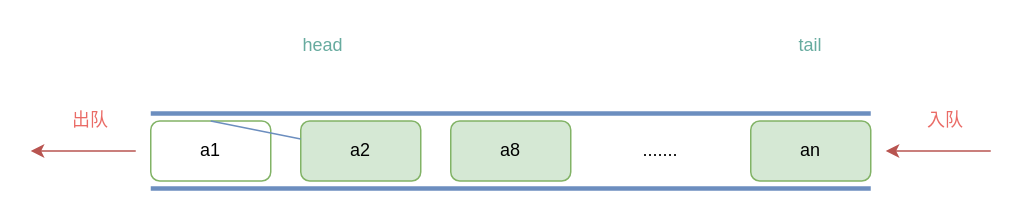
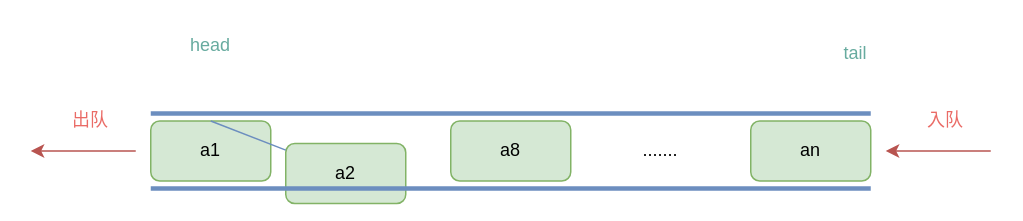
(323, 46) -> (211, 46)
(811, 46) -> (856, 53)
(211, 151) -> (211, 151)
(361, 151) -> (346, 173)
